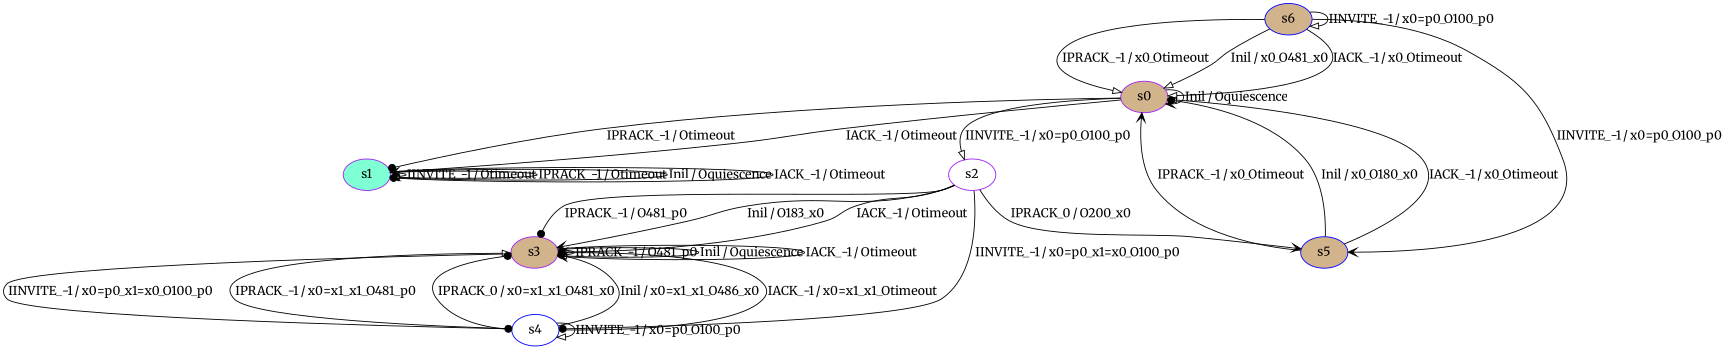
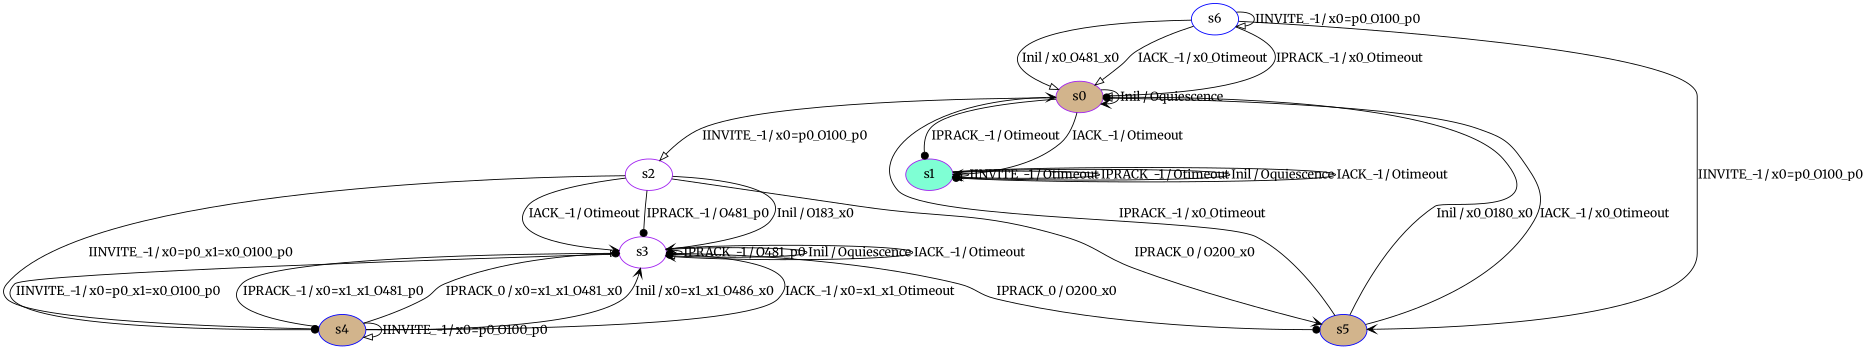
(1288, 19) -> (1215, 19)
(535, 252) -> (643, 252)
none -> (988, 297)
(535, 330) -> (342, 330)
